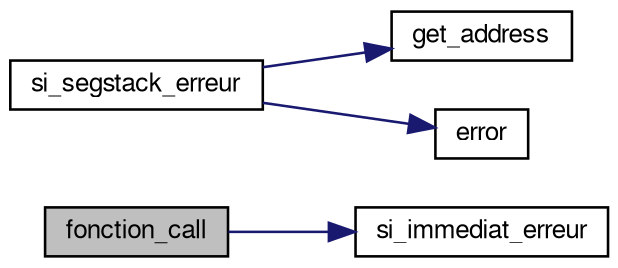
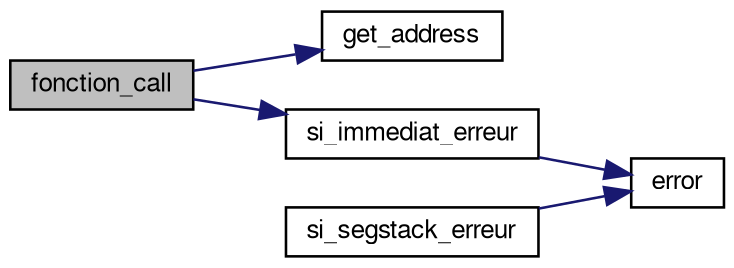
(314, 60) -> (245, 63)
none -> (572, 164)
